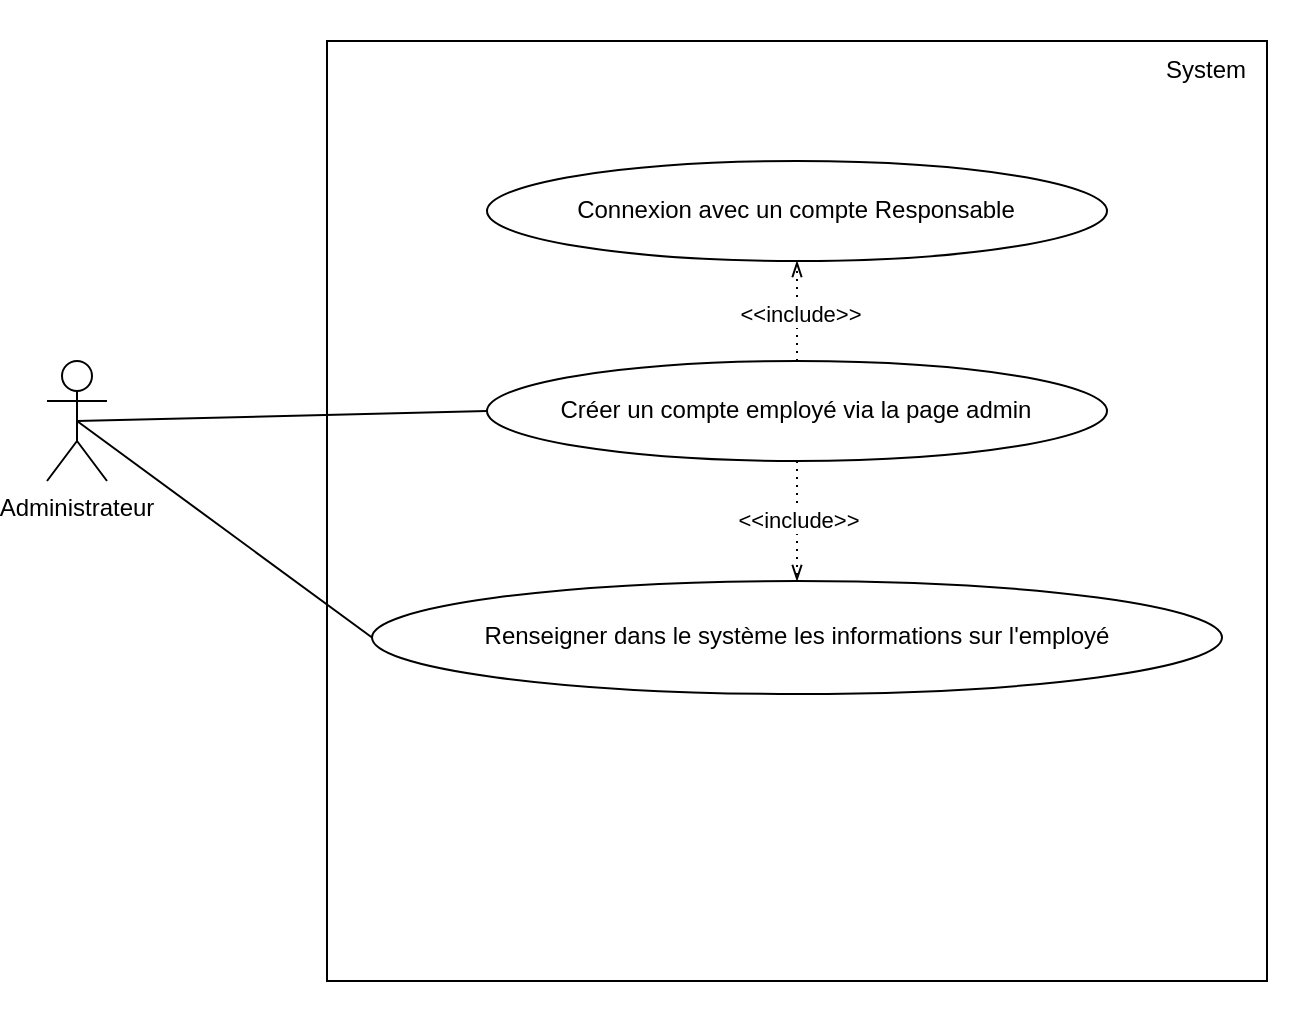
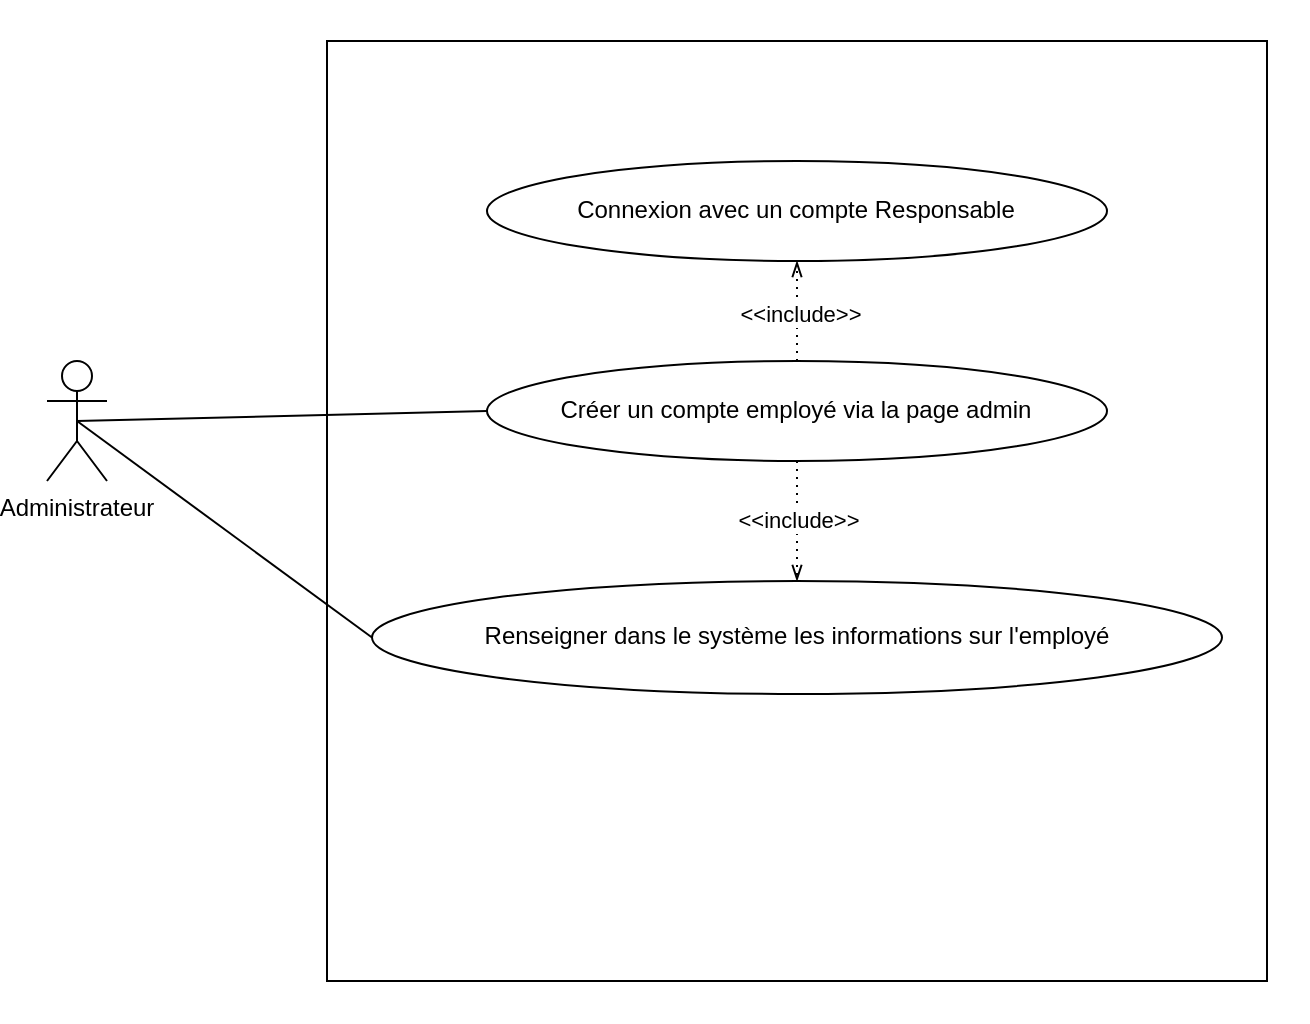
(1207, 71) -> none
